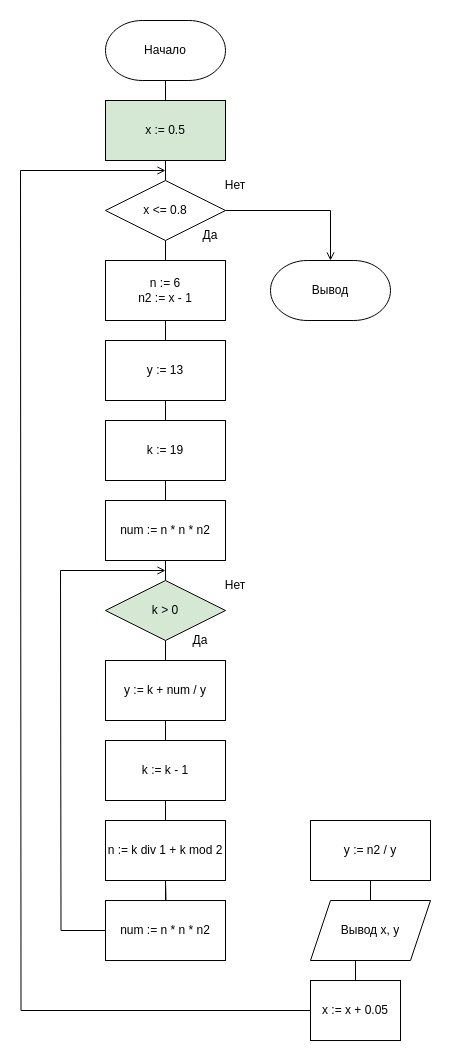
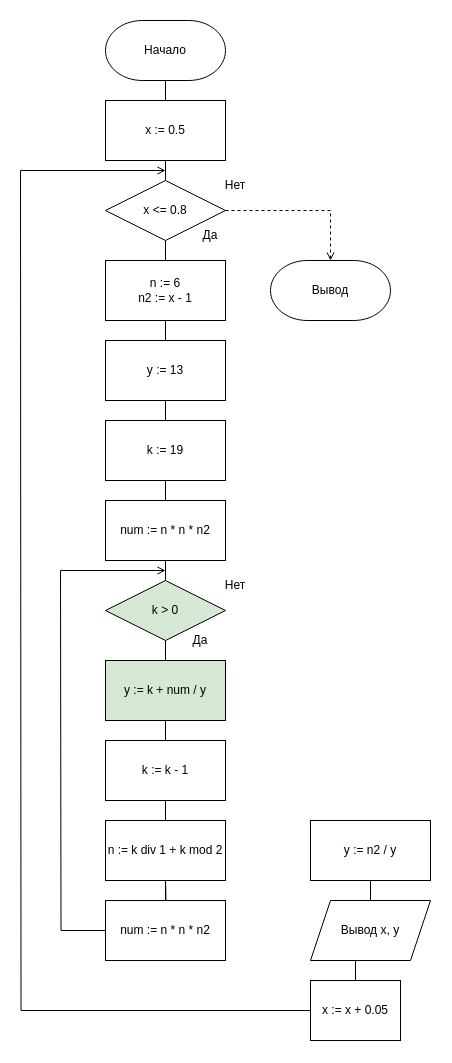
(166, 131) -> (166, 131)
(301, 211) -> (301, 211)
(166, 691) -> (166, 691)
